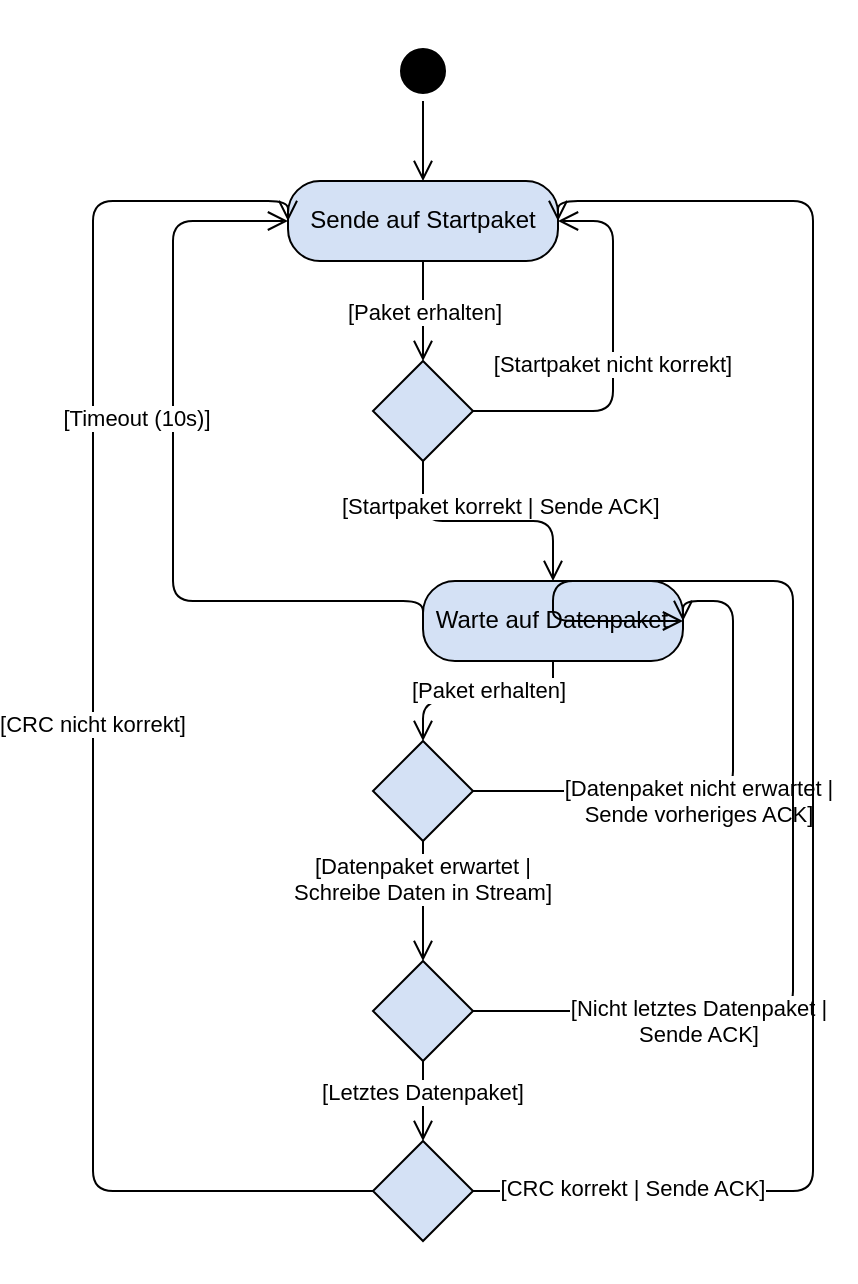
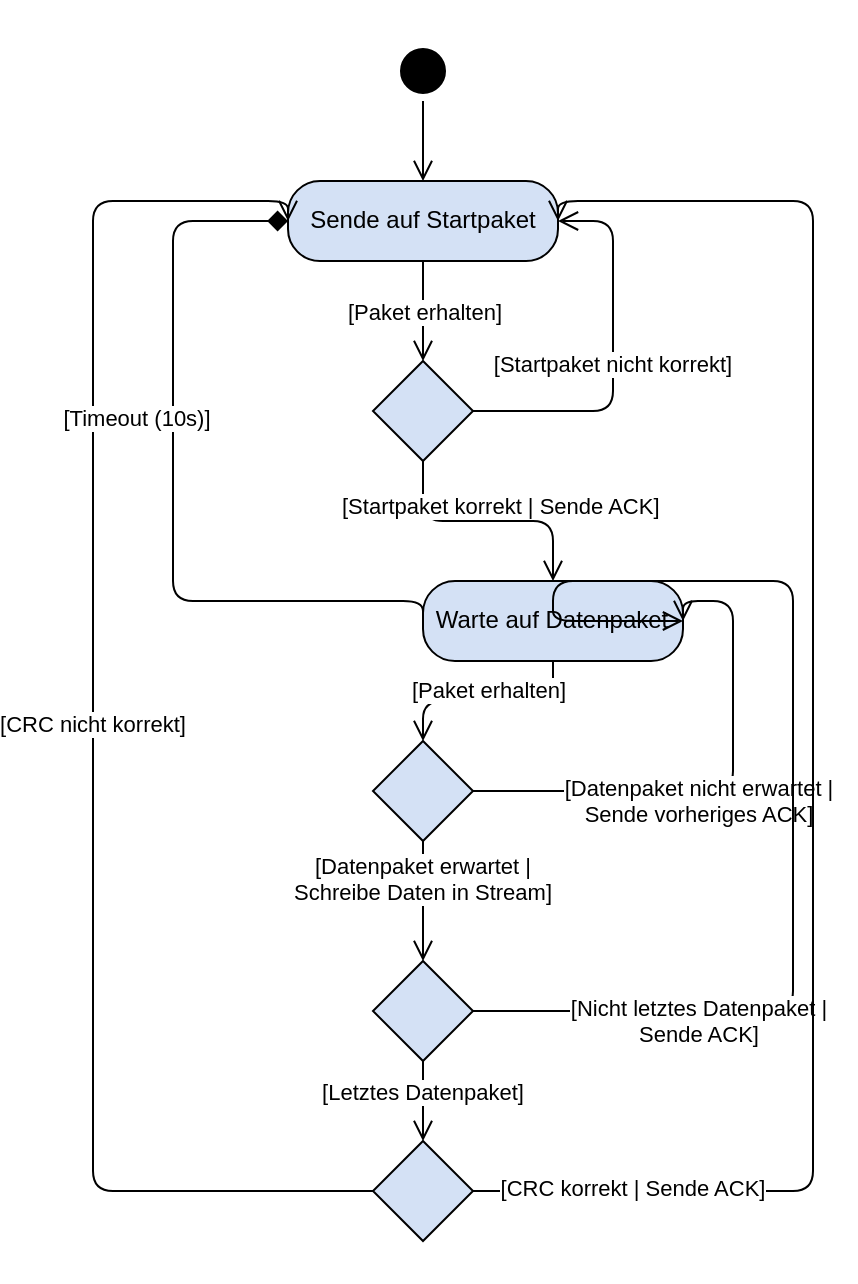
(275, 221) -> (268, 221)
